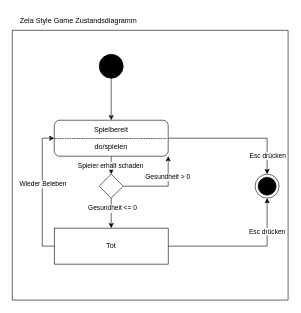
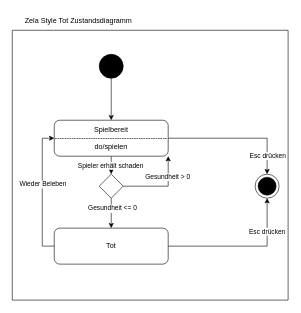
(79, 21) -> (79, 21)
(111, 246) -> (111, 246)
